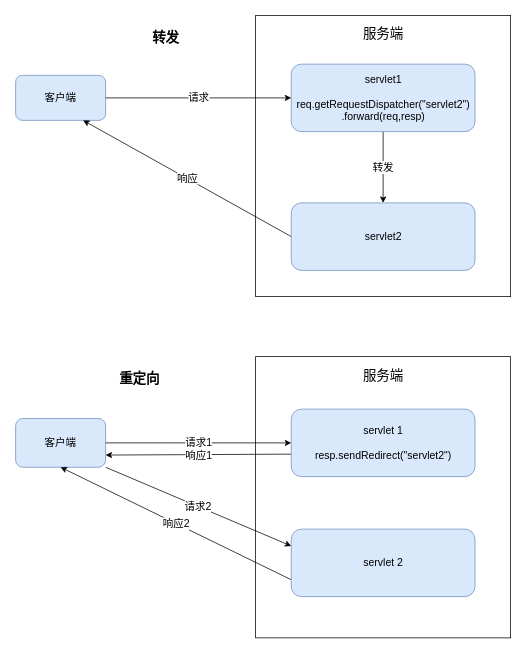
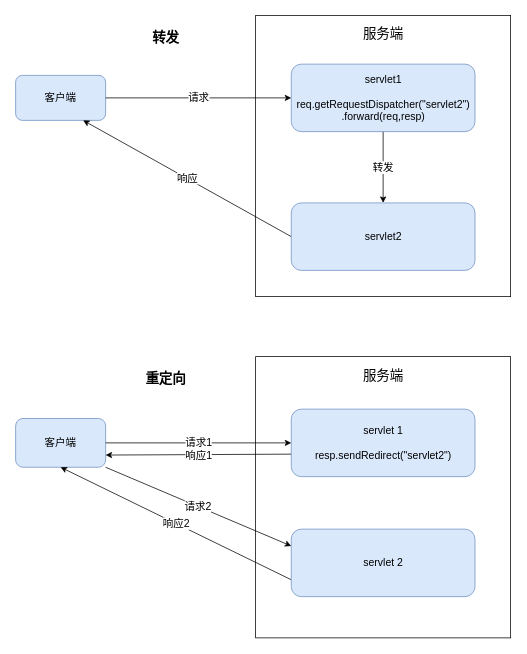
(139, 379) -> (165, 379)
